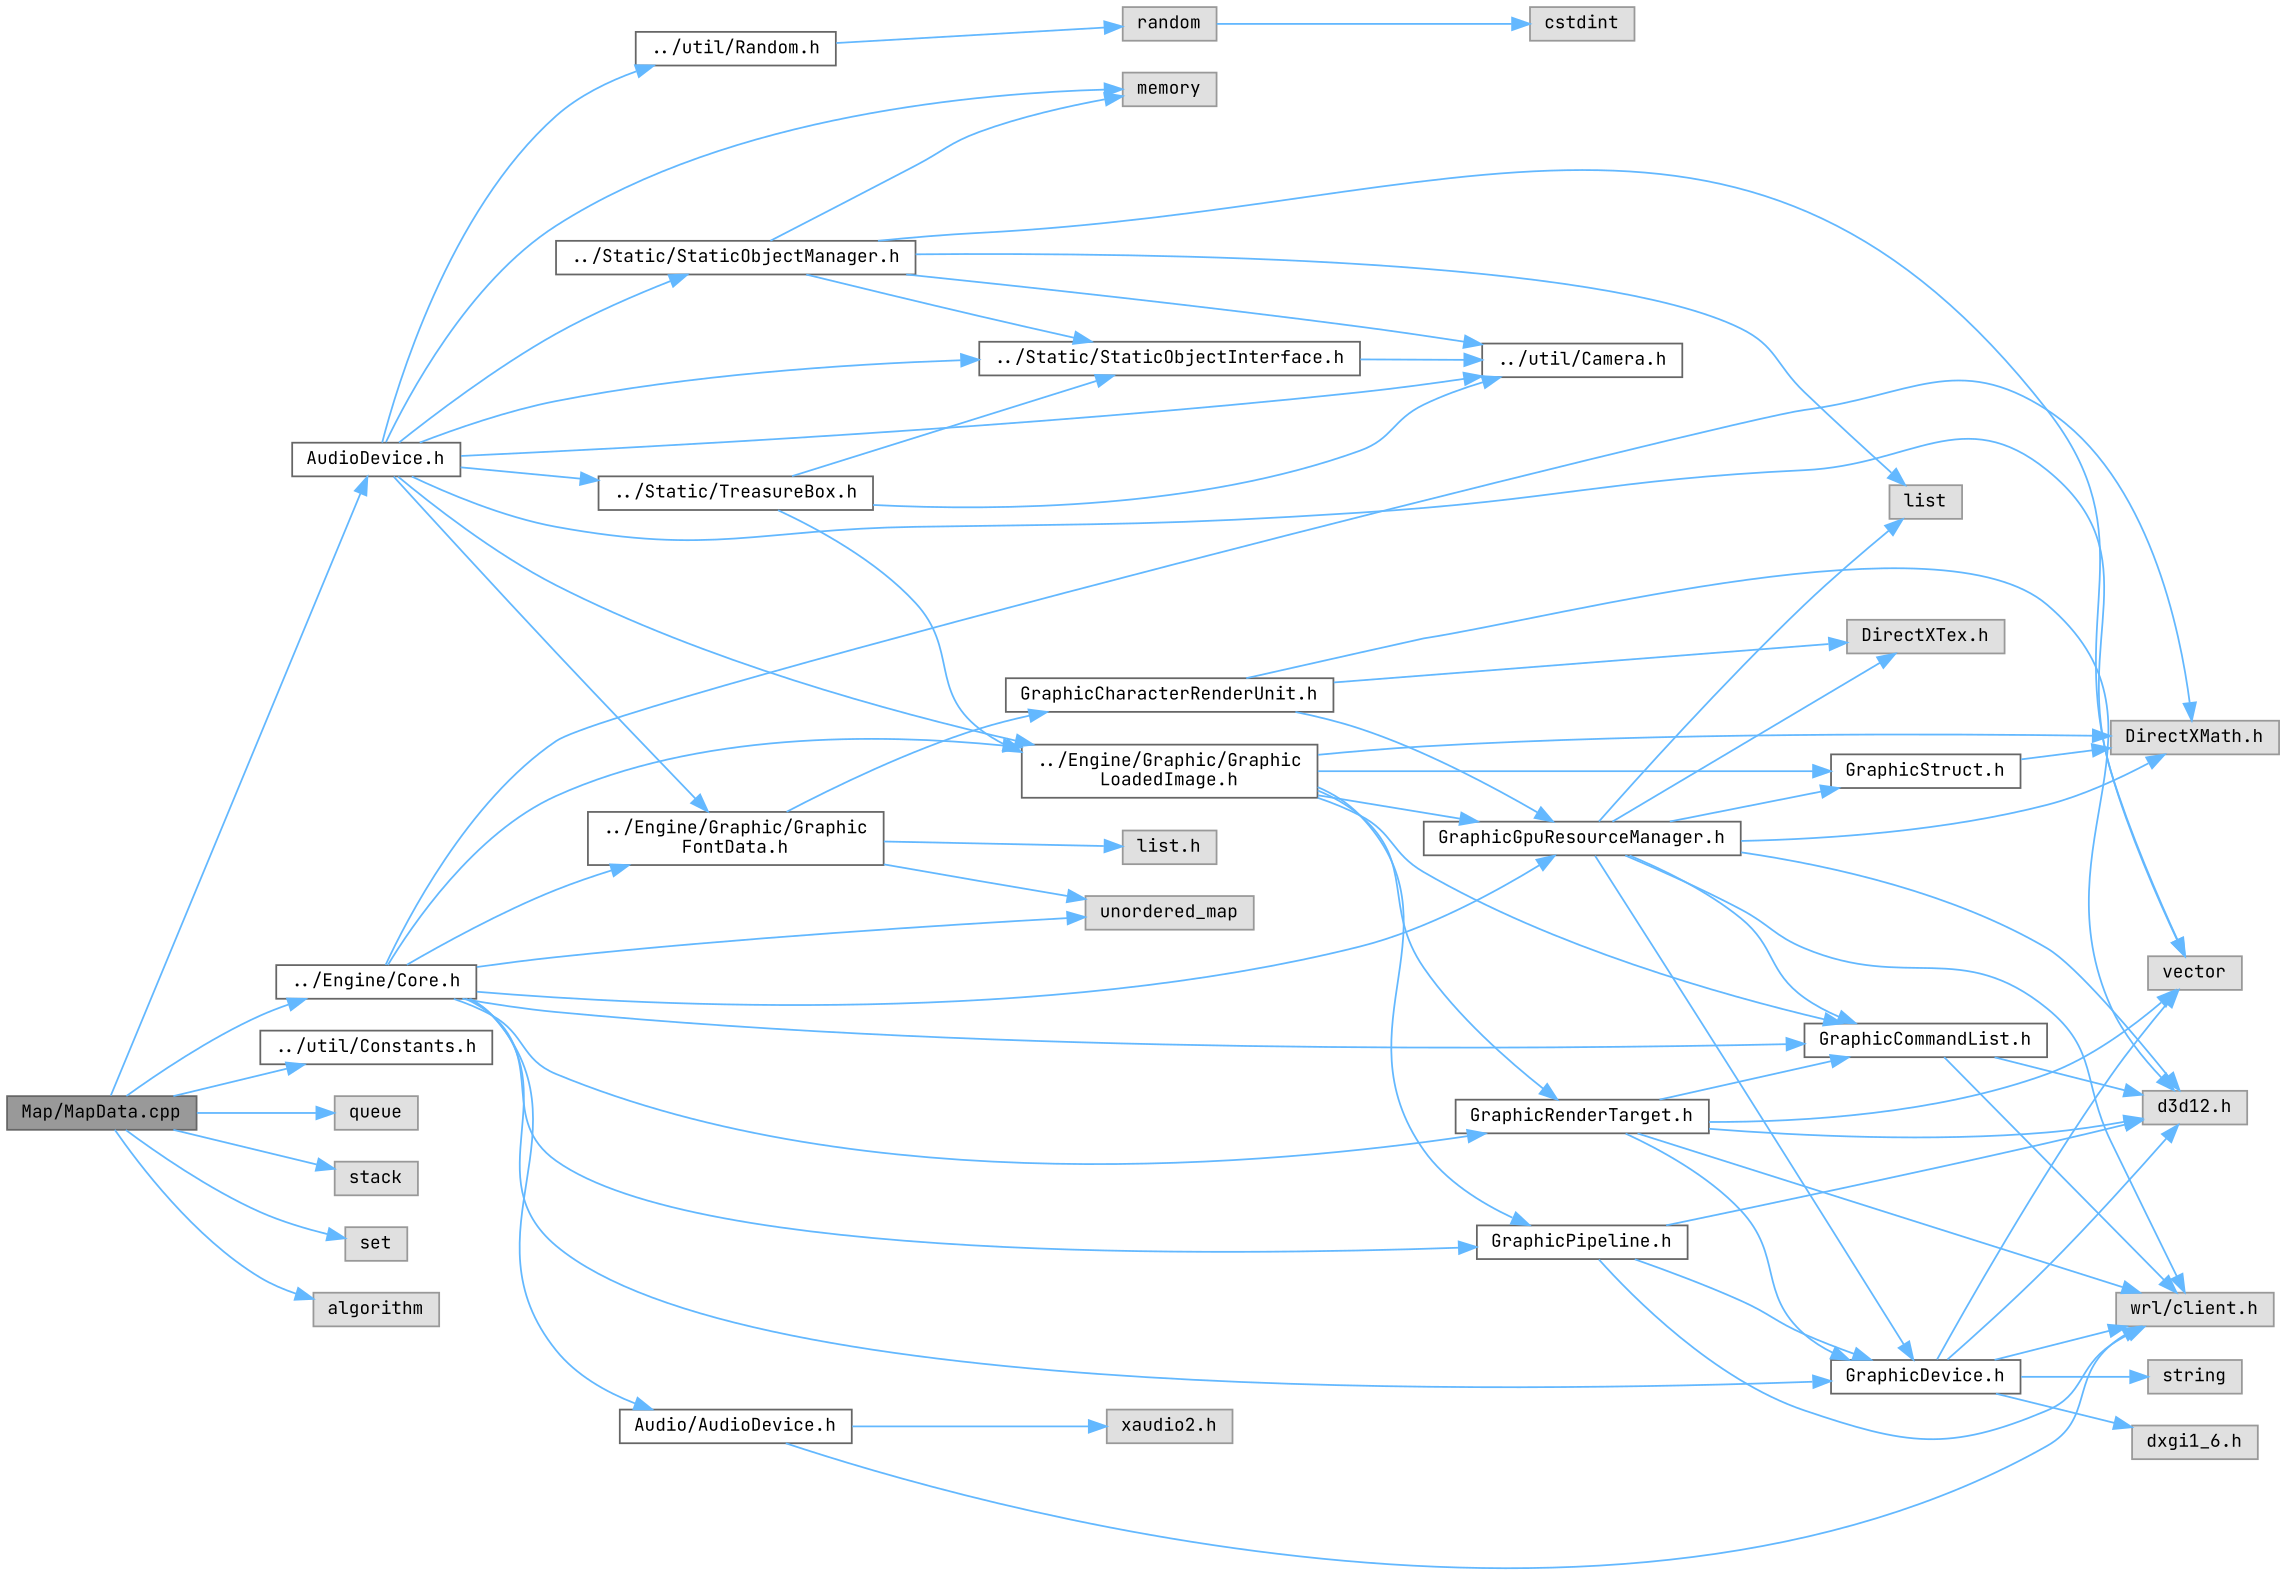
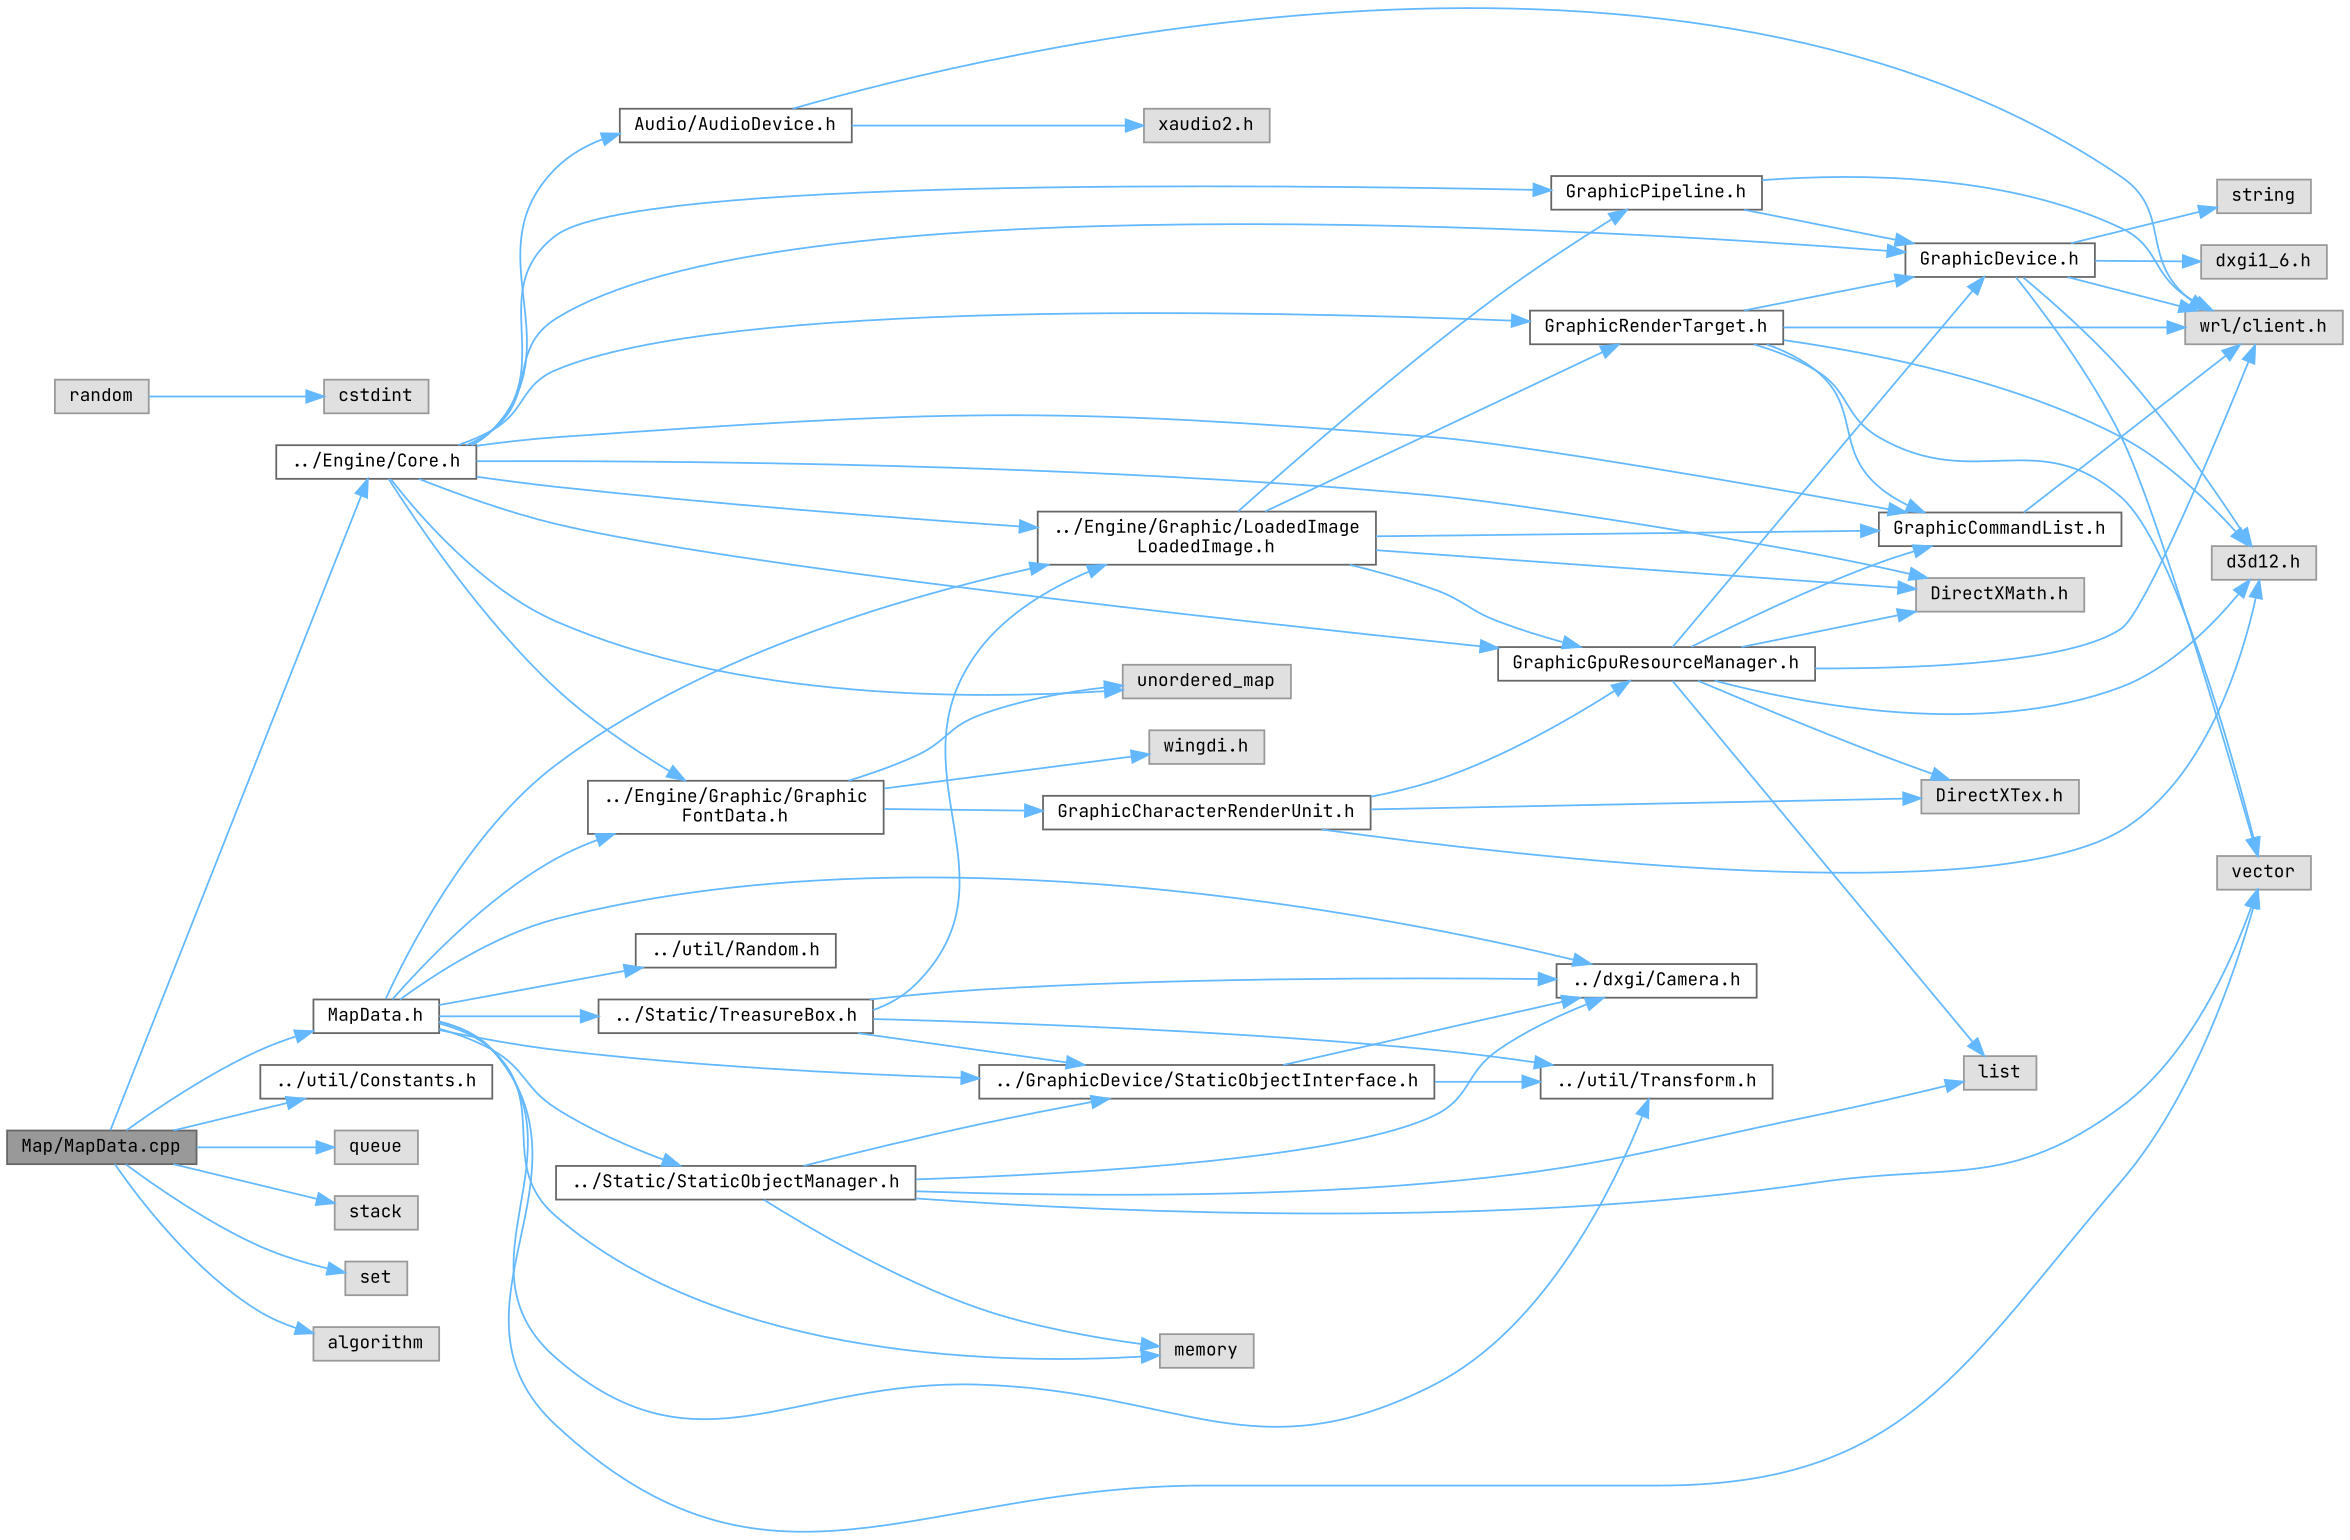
(970, 35) -> none
(1170, 359) -> (1207, 1082)
(1582, 360) -> (1657, 981)
(376, 460) -> (376, 1016)
(1170, 771) -> (1207, 538)
(1926, 771) -> none
(1170, 847) -> (1207, 747)
(2073, 1077) -> none
none -> (1657, 1082)
(1896, 1177) -> none
